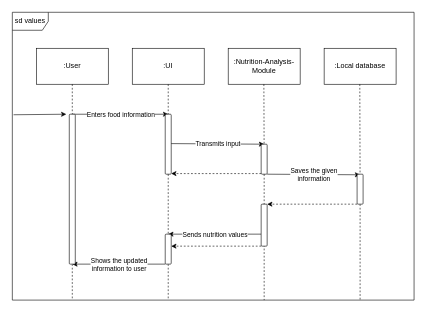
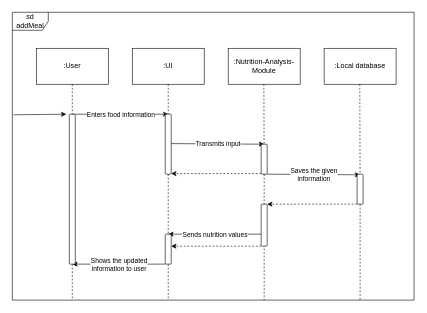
(30, 21) -> (30, 21)
